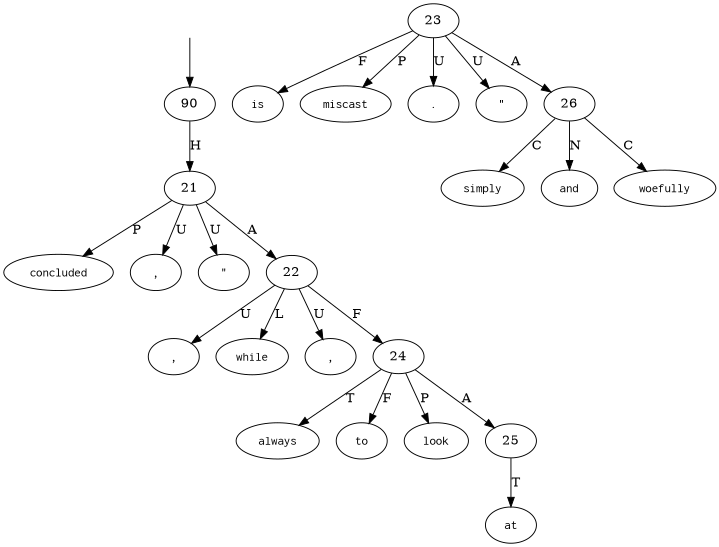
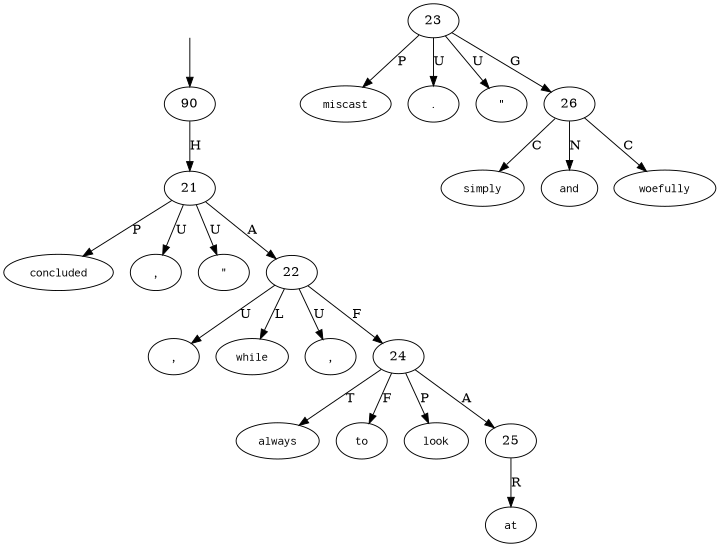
(516, 62) -> (516, 62)
(258, 104) -> none
(516, 483) -> (516, 483)
